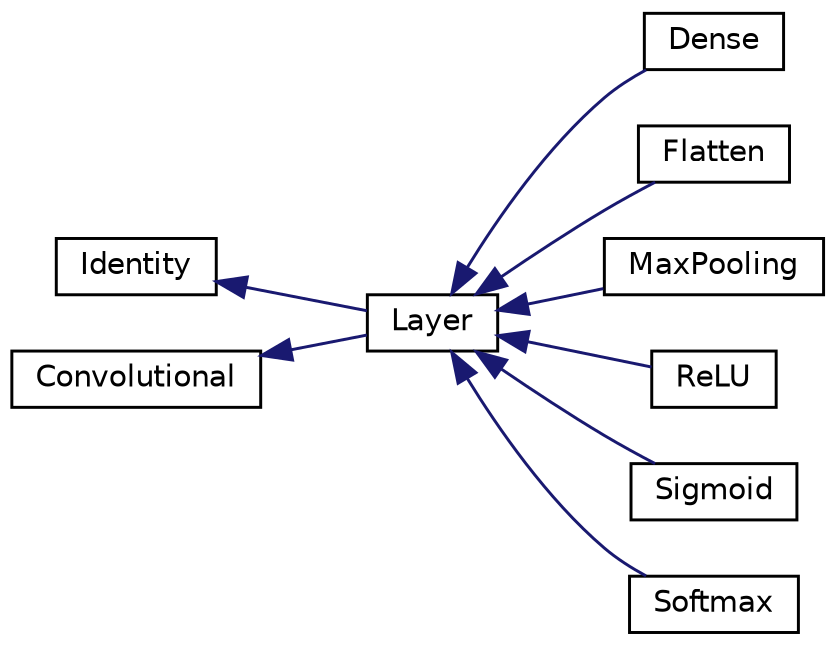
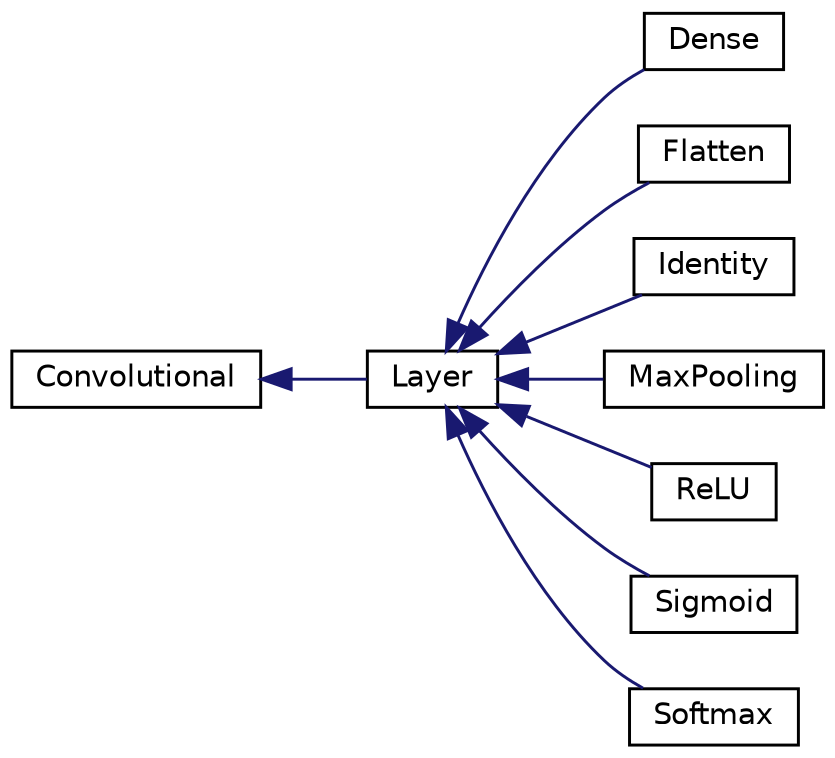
(307, 299) -> (584, 319)
